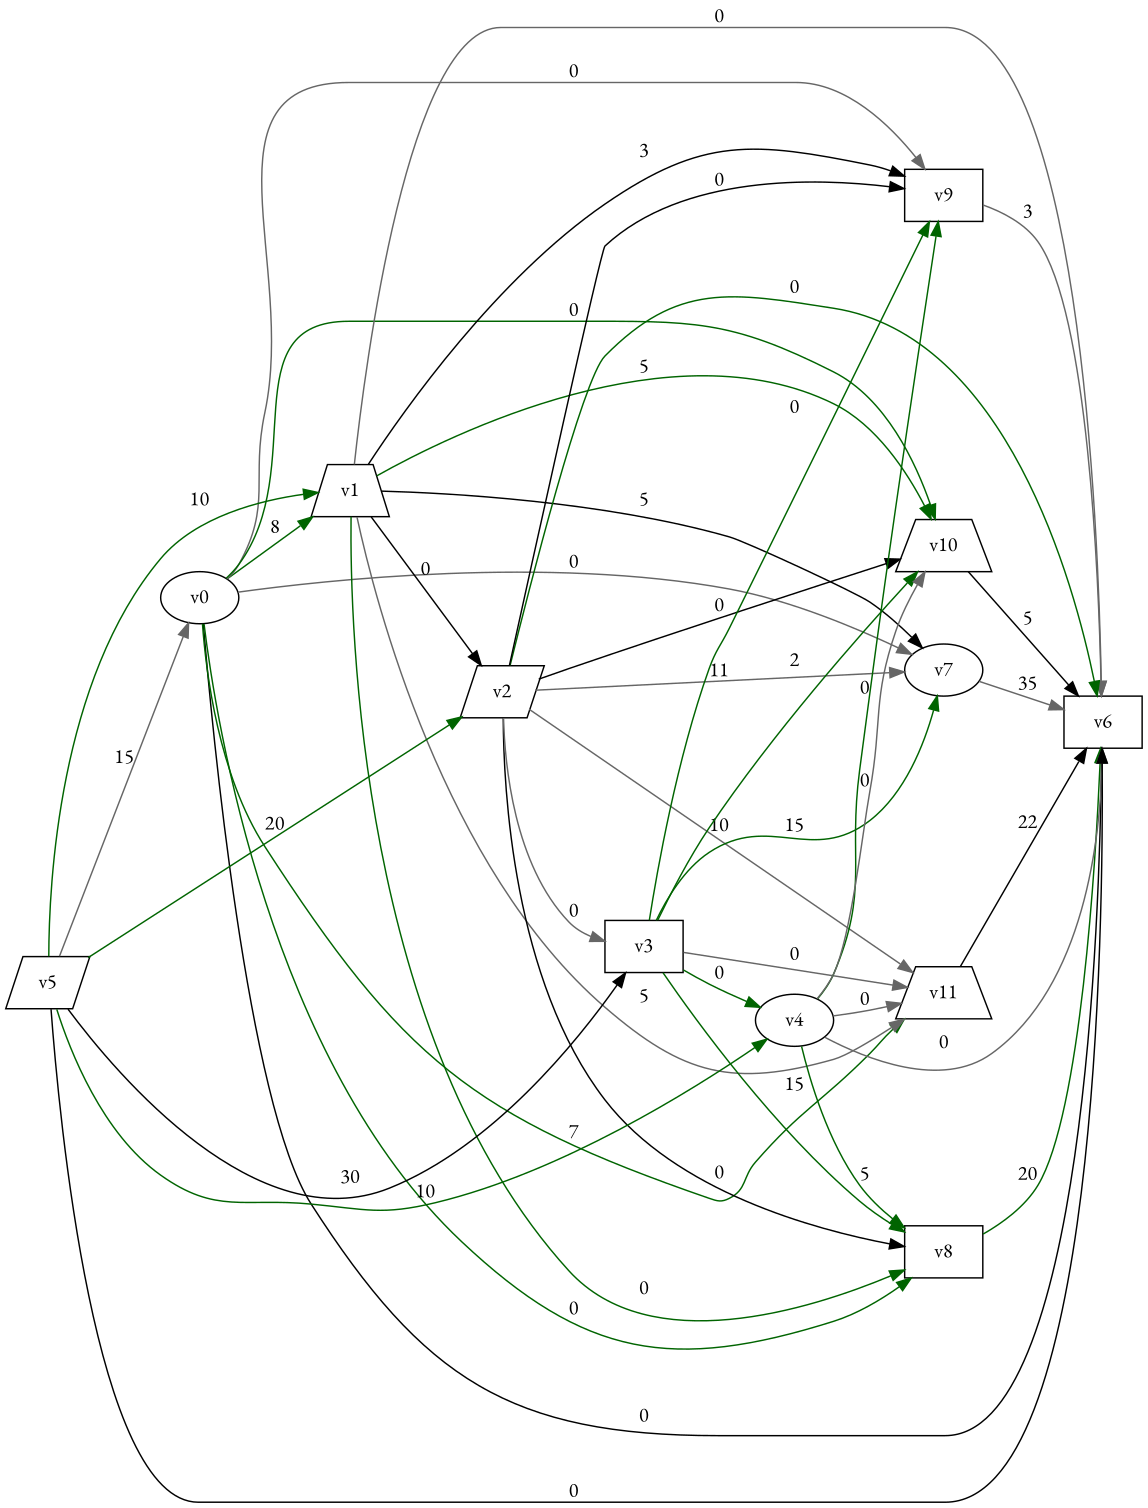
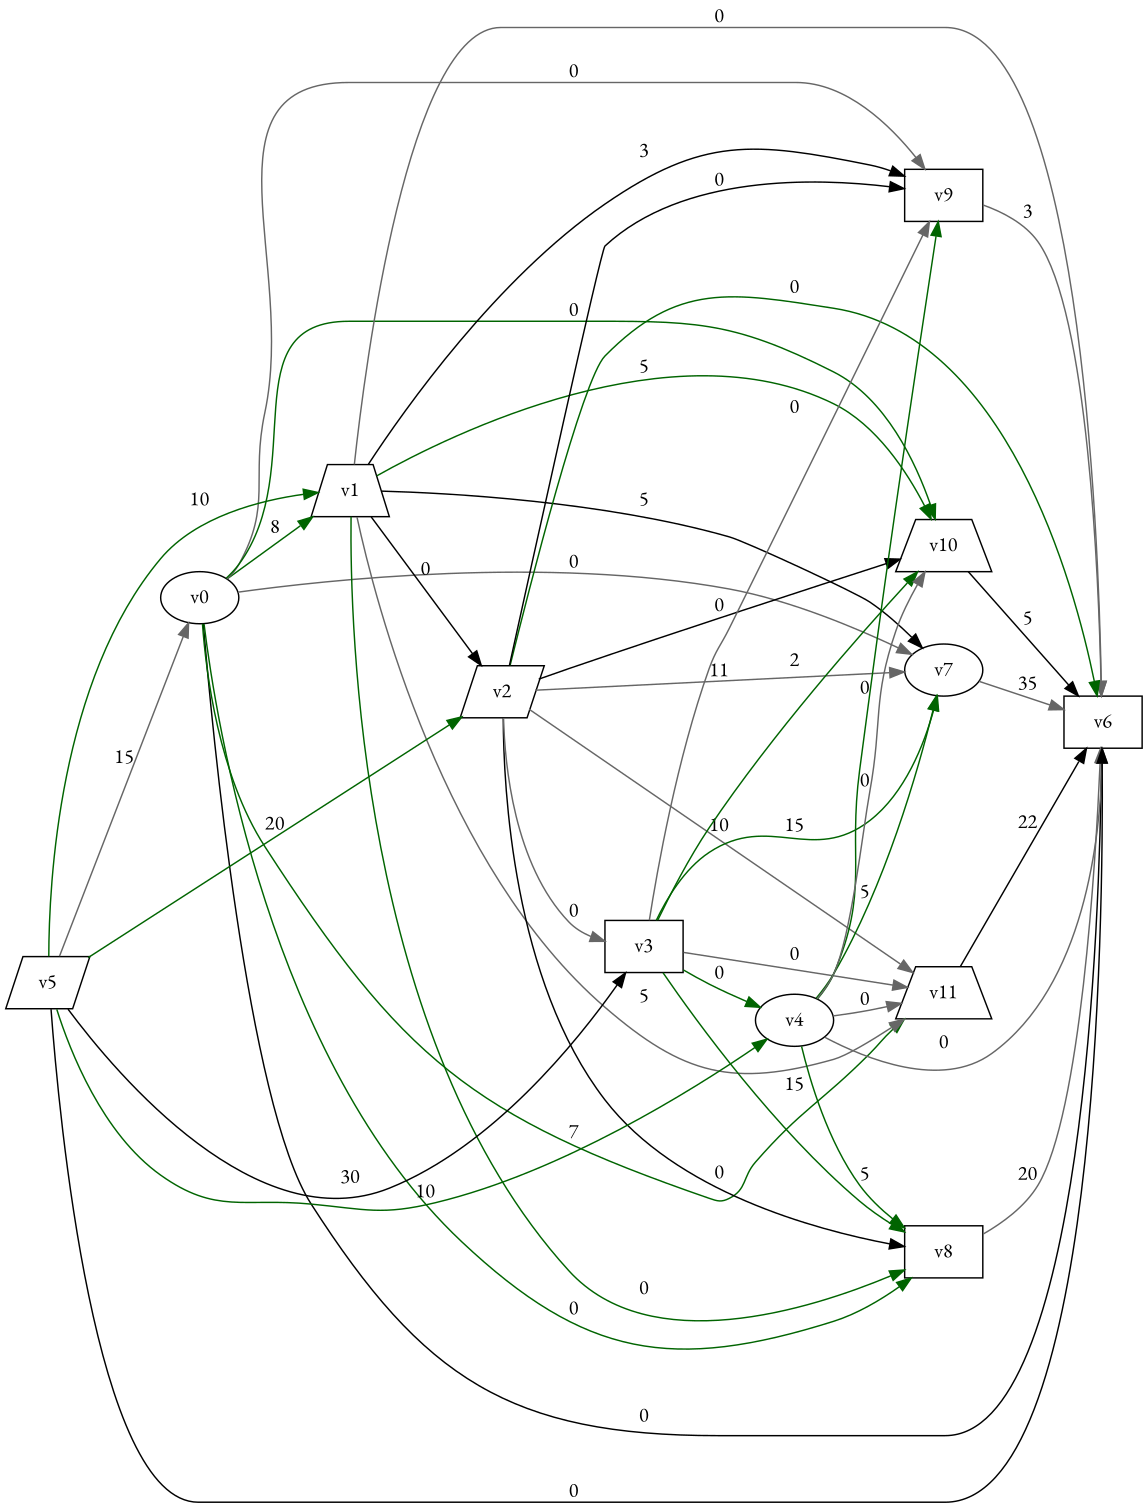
(759, 568) -> (759, 568)
none -> (887, 859)
(1080, 1014) -> (1080, 1014)
